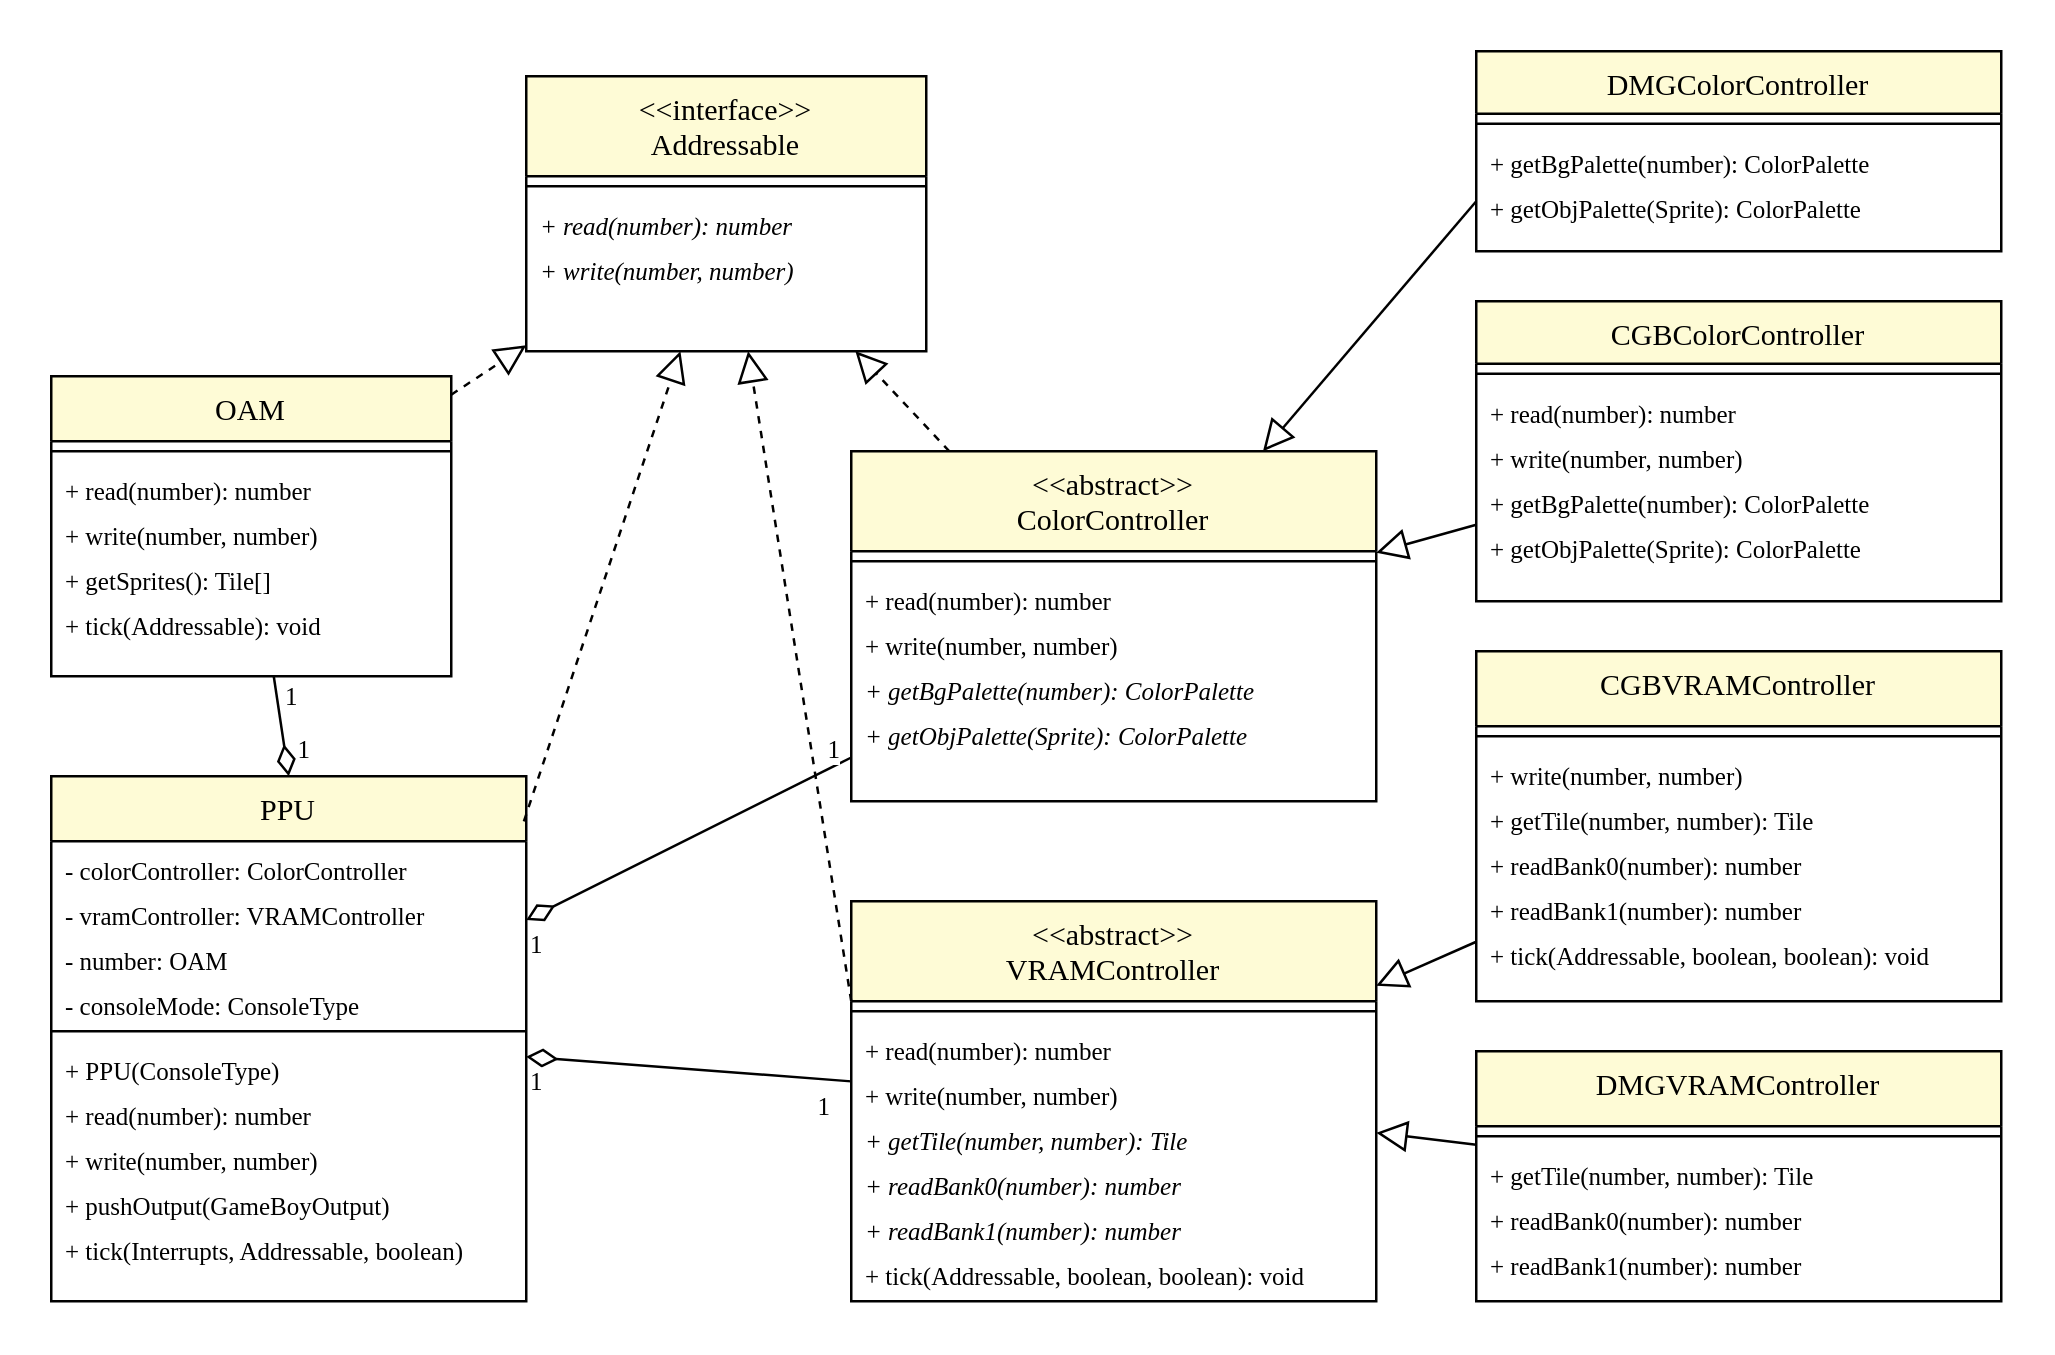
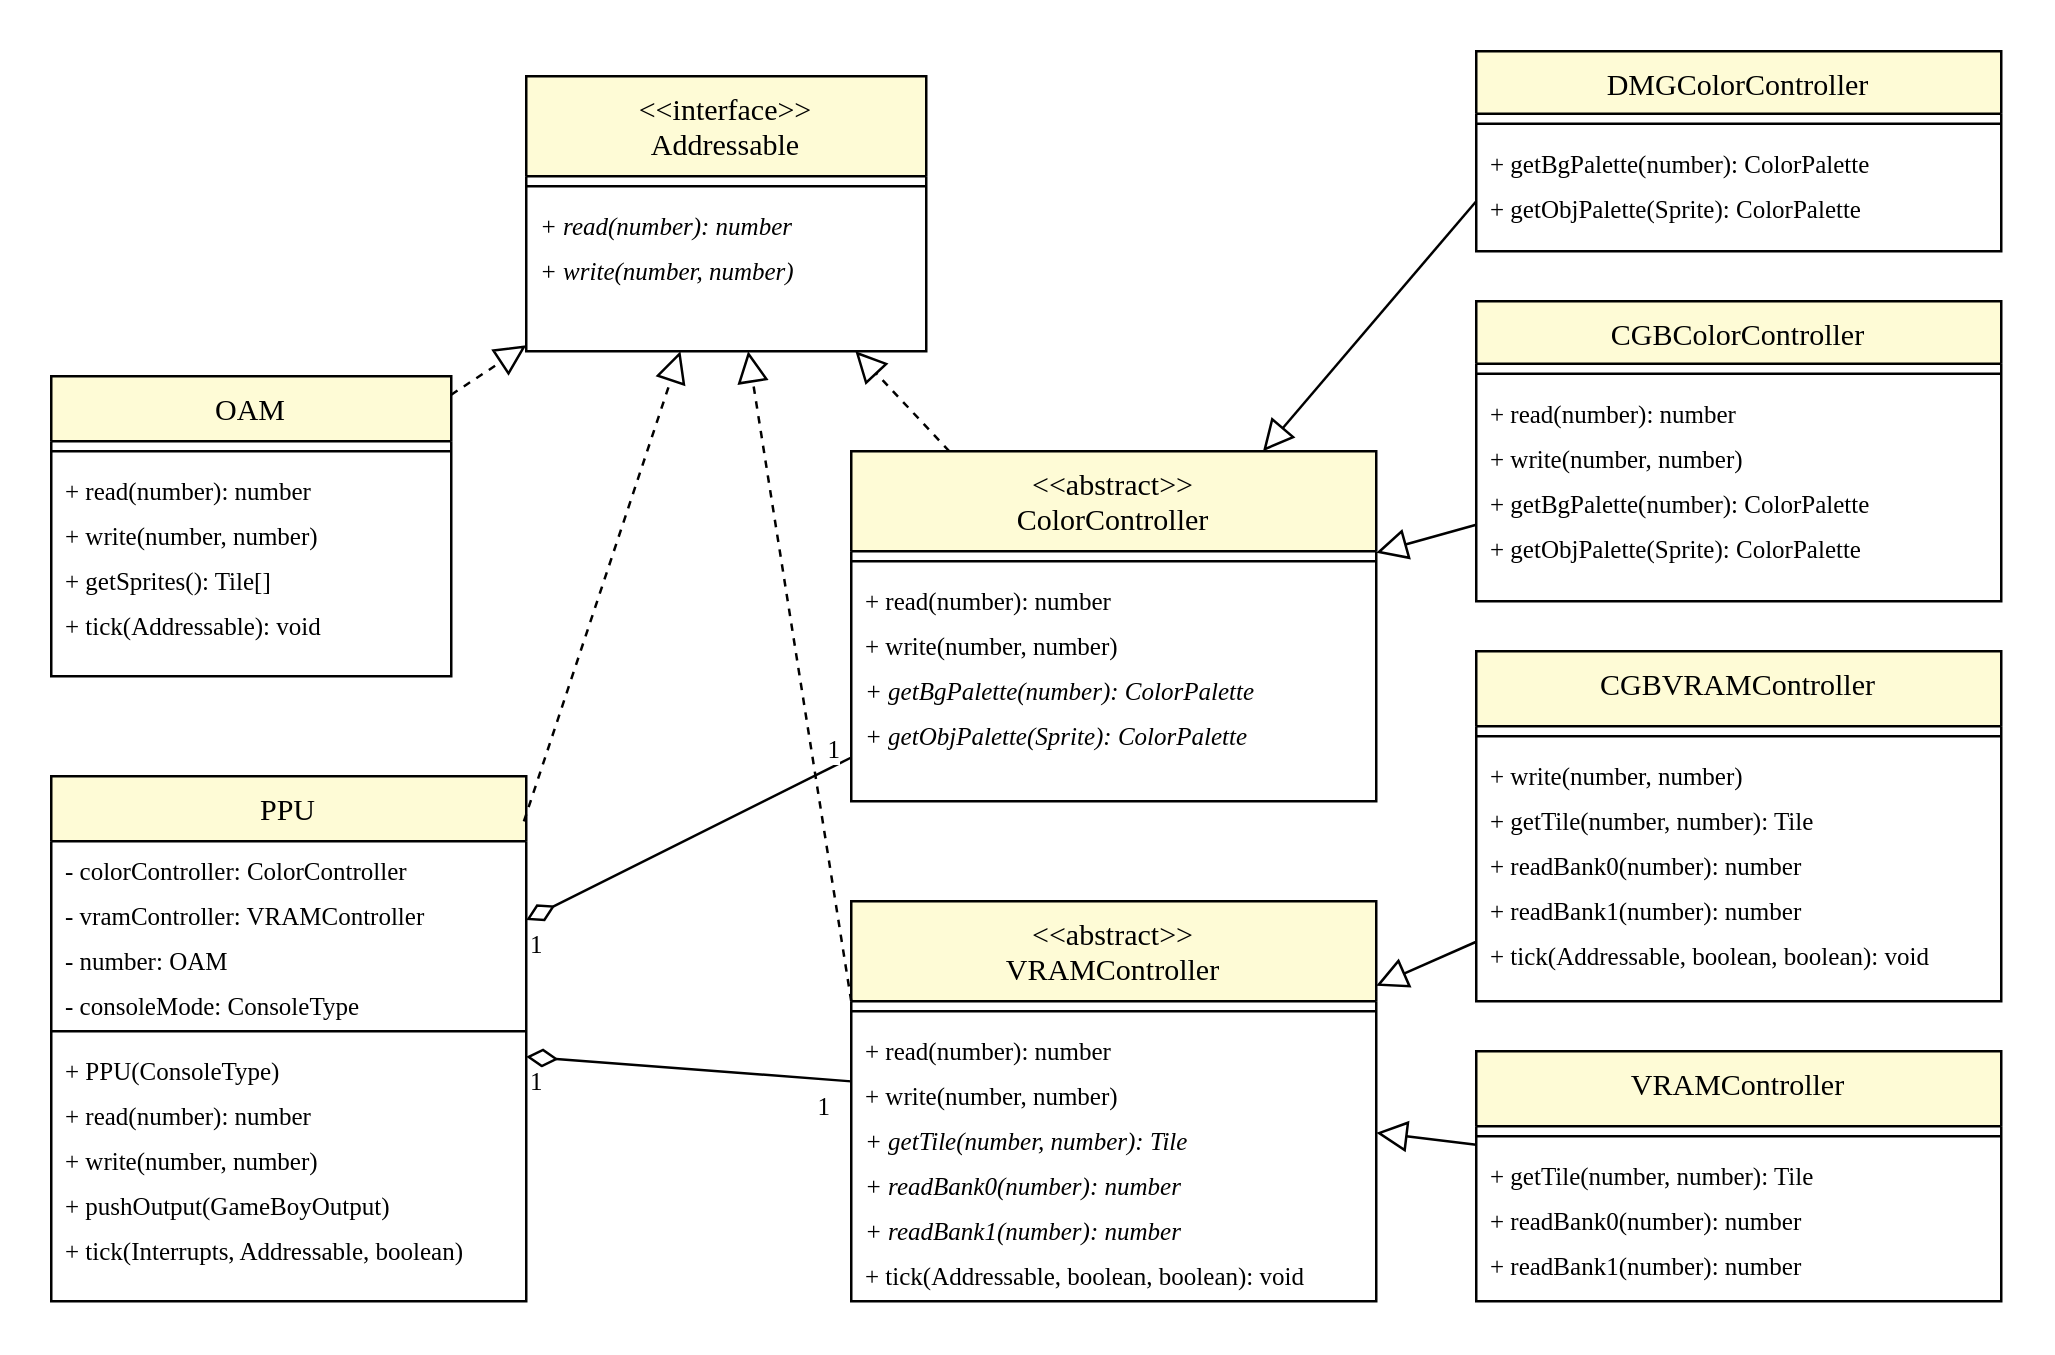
(279, 714) -> none
(1738, 1085) -> (1738, 1085)
